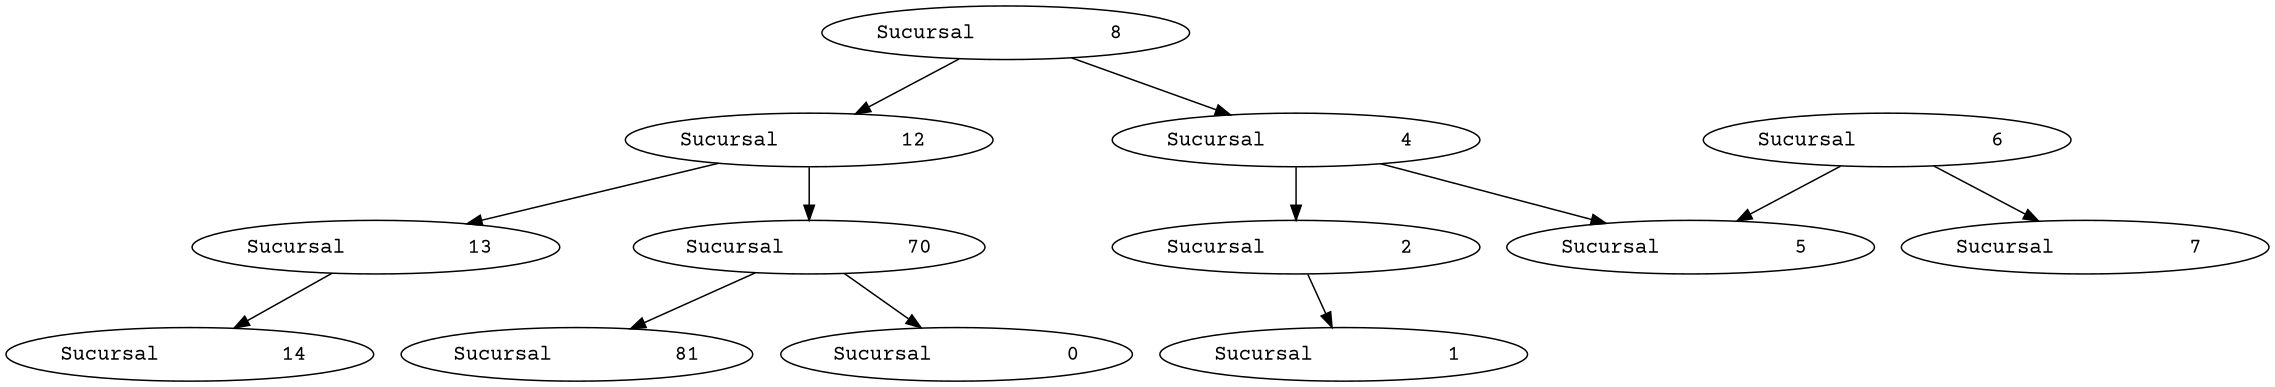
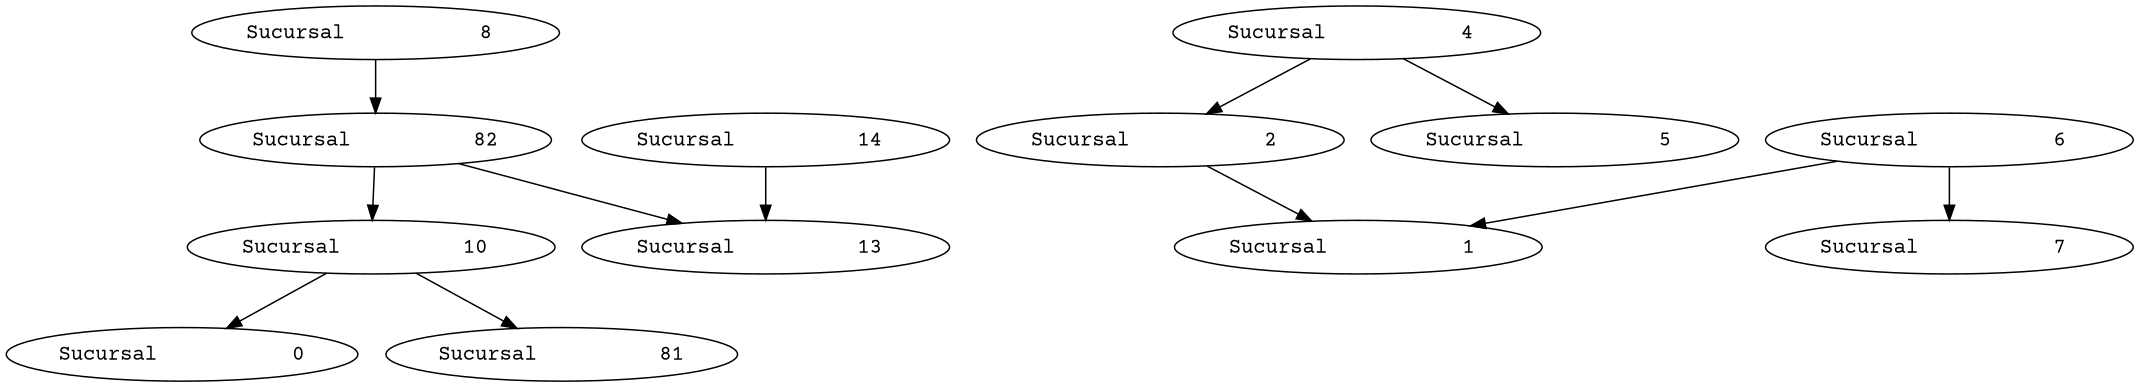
(1144, 84) -> none
(809, 140) -> (376, 140)
(1795, 190) -> (1661, 192)
(809, 247) -> (371, 247)
(290, 297) -> (766, 186)
